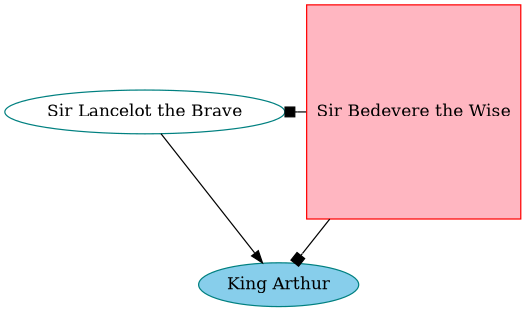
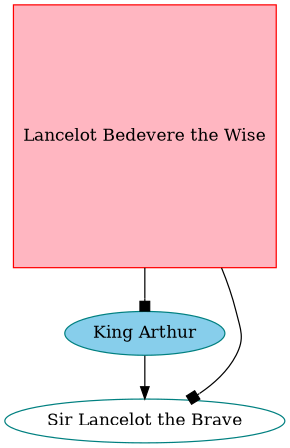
(414, 112) -> (145, 136)
(208, 193) -> (145, 371)
